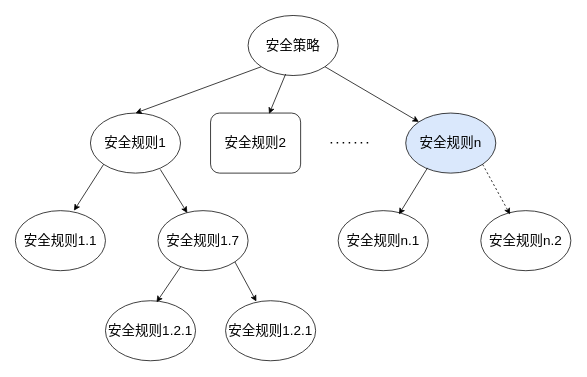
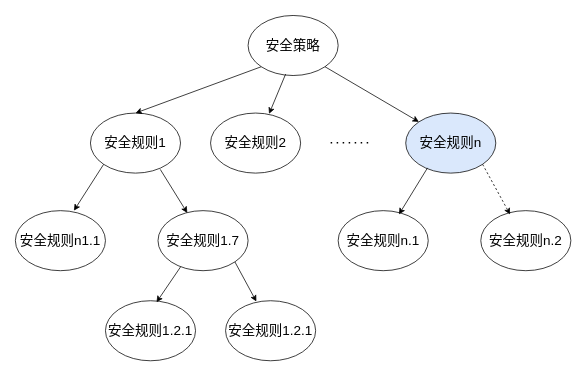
(255, 143) -> (255, 143)
(60, 240) -> (60, 240)
